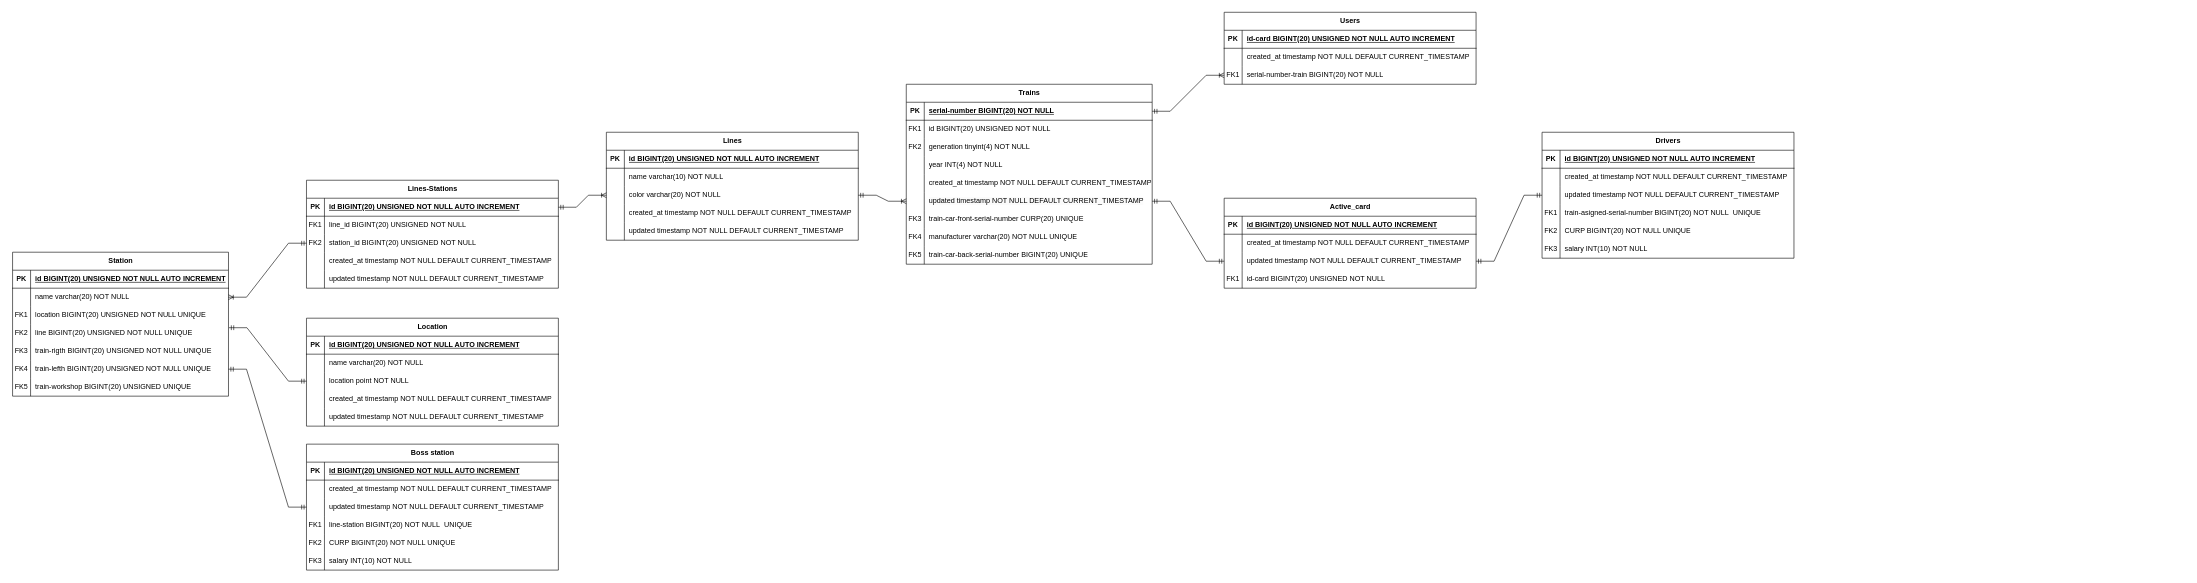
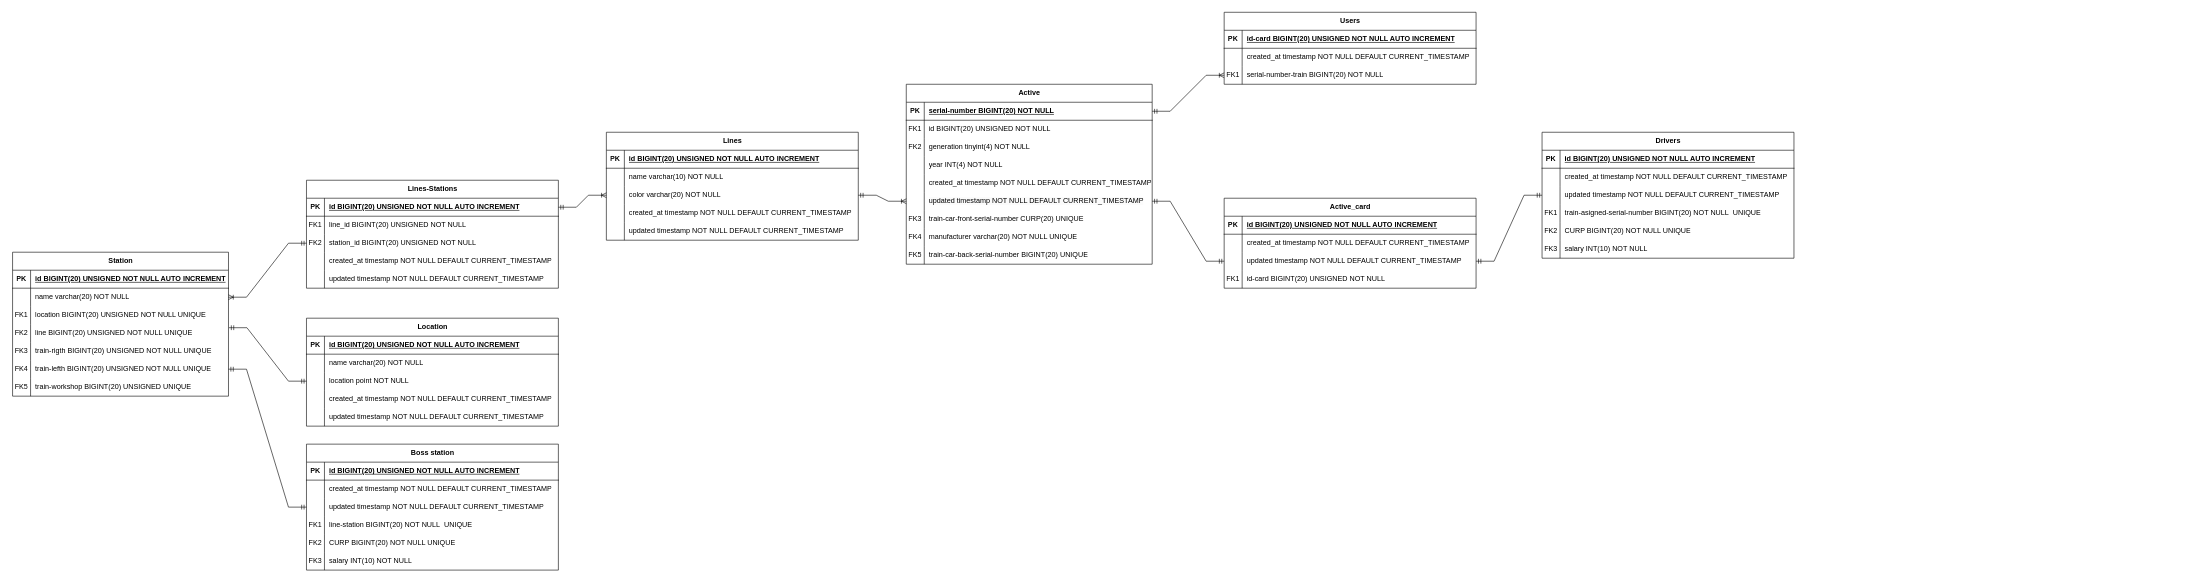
(1030, 93) -> (1030, 93)
